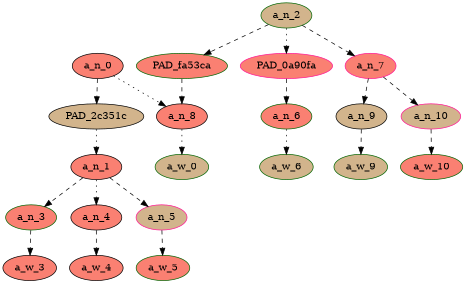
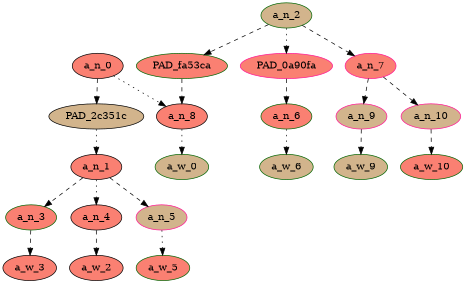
(361, 116) -> (361, 116)
(162, 239) -> (162, 239)
(96, 268) -> (96, 268)
